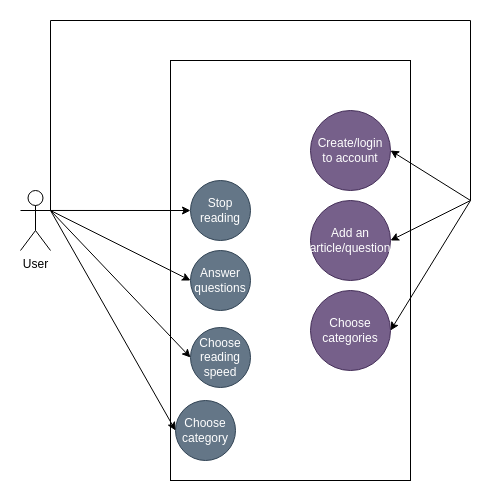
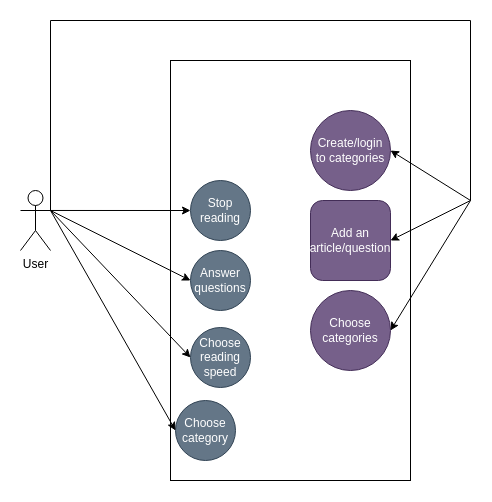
(351, 151) -> (351, 151)
(351, 241) -> (351, 241)
